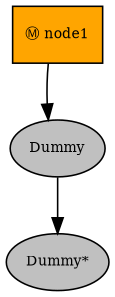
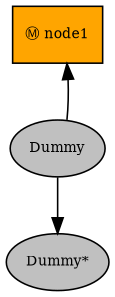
(47, 84) -> (68, 100)
